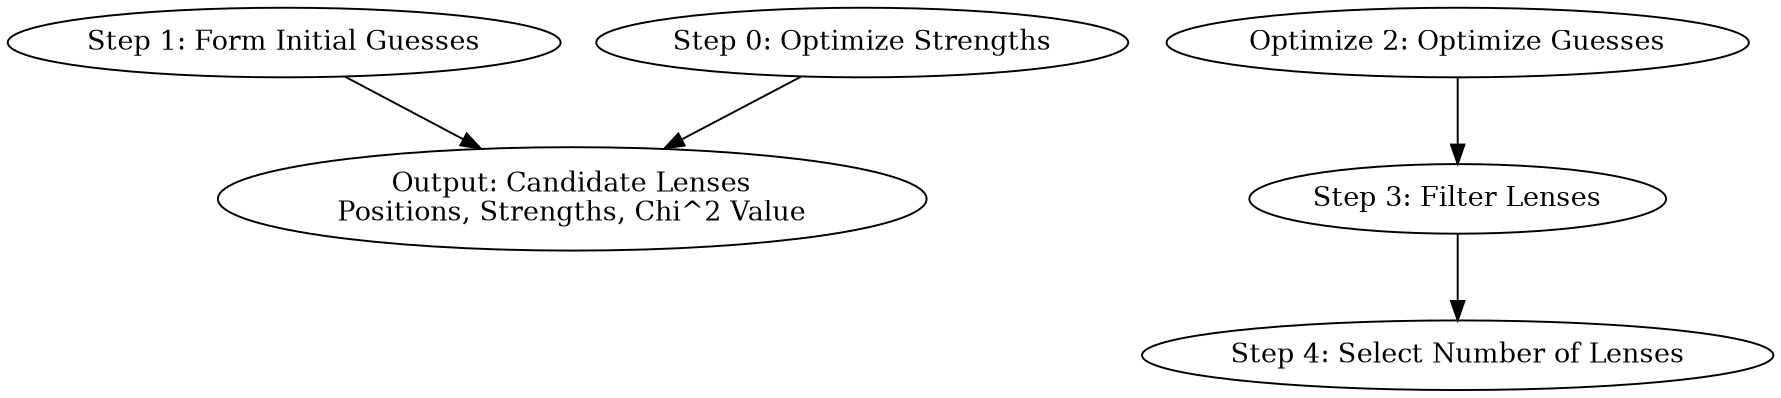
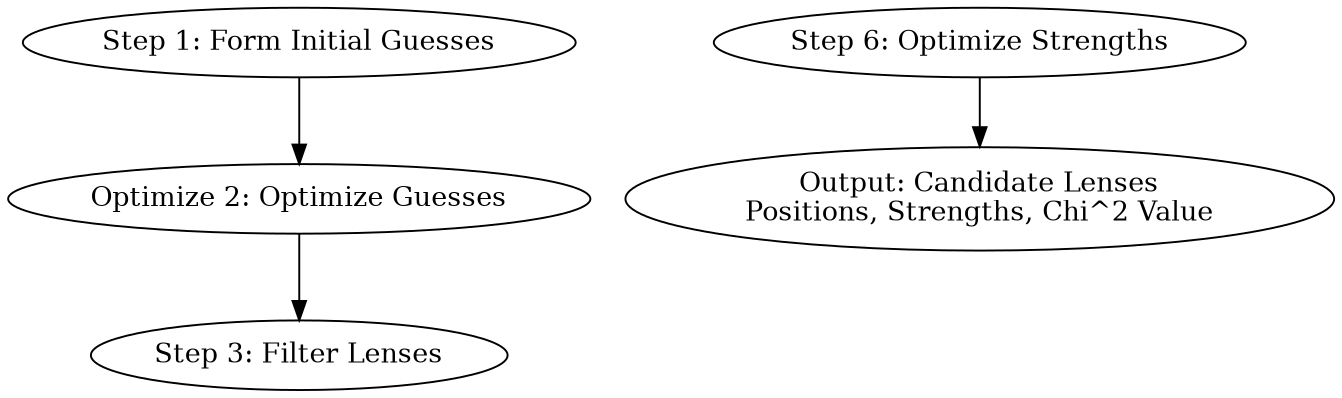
(862, 43) -> (980, 43)
(404, 108) -> (299, 111)
(1458, 355) -> none
